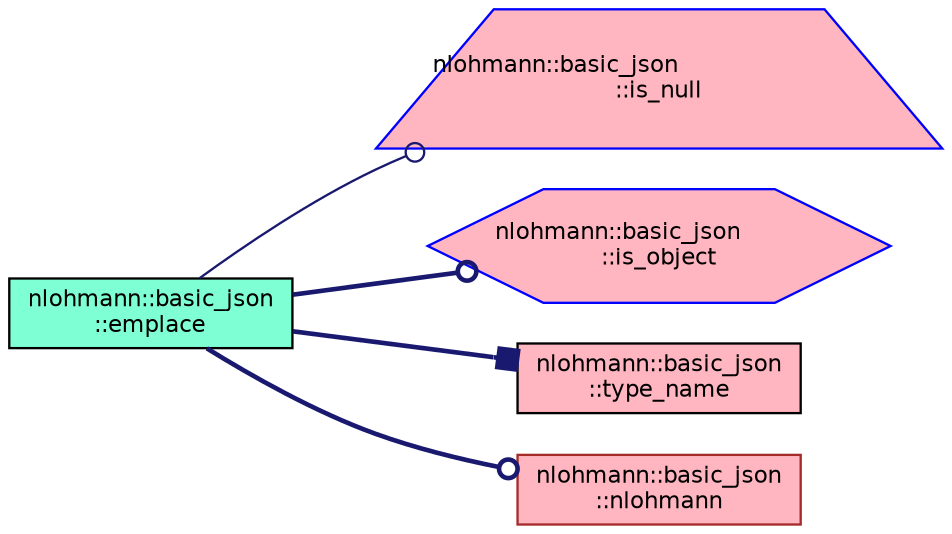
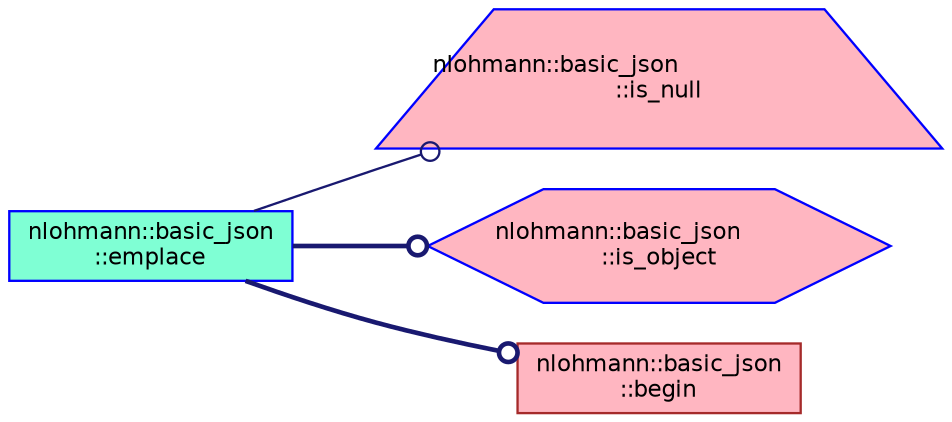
(151, 313) -> (151, 246)
(659, 378) -> none
(659, 490) -> (659, 378)
